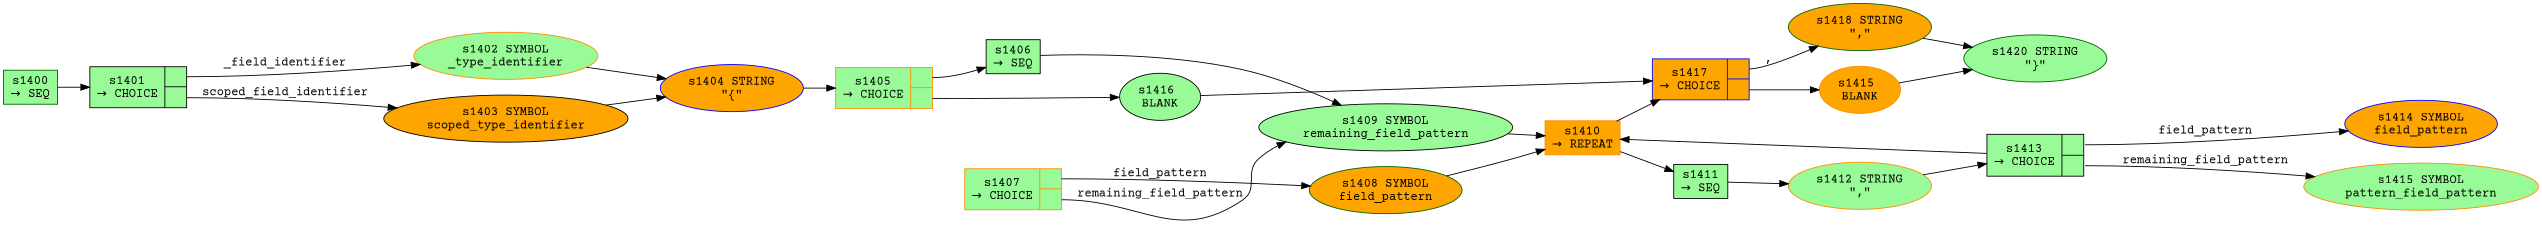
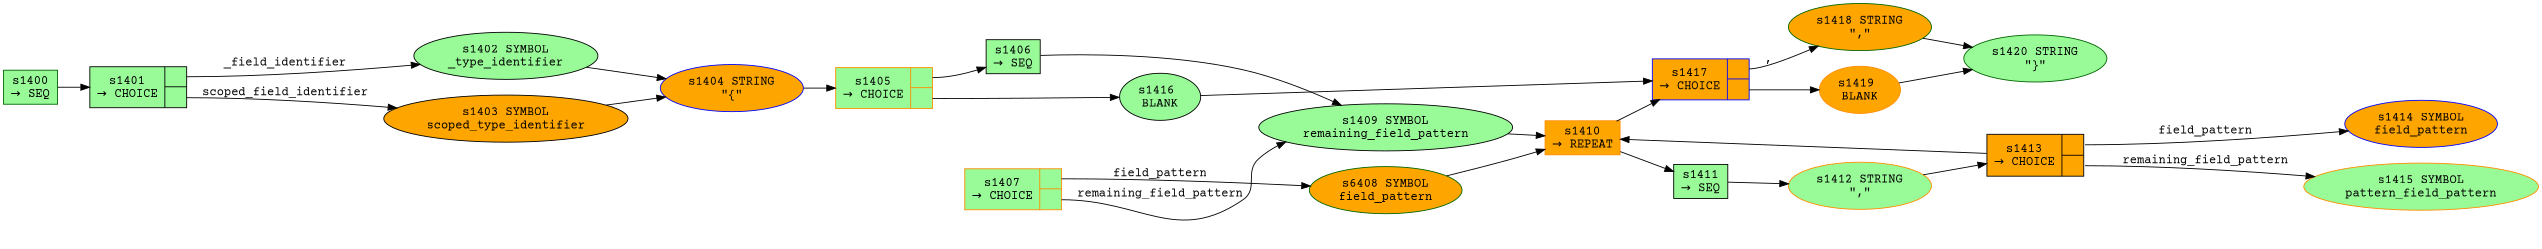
(506, 56) -> (506, 56)
(1860, 90) -> (1860, 90)
(2035, 155) -> (2035, 155)
(1386, 190) -> (1386, 190)
